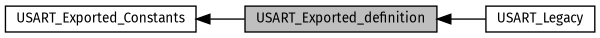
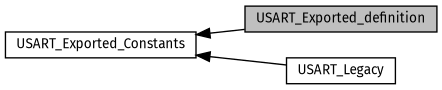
(468, 19) -> (248, 61)
